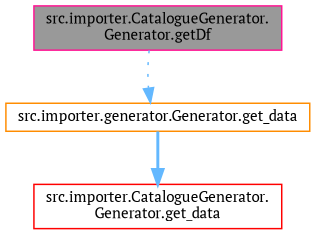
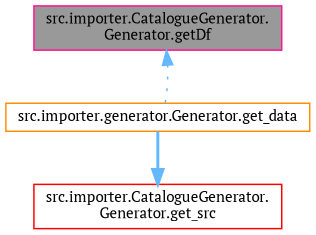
(148, 69) -> (167, 84)
(158, 206) -> (158, 206)
